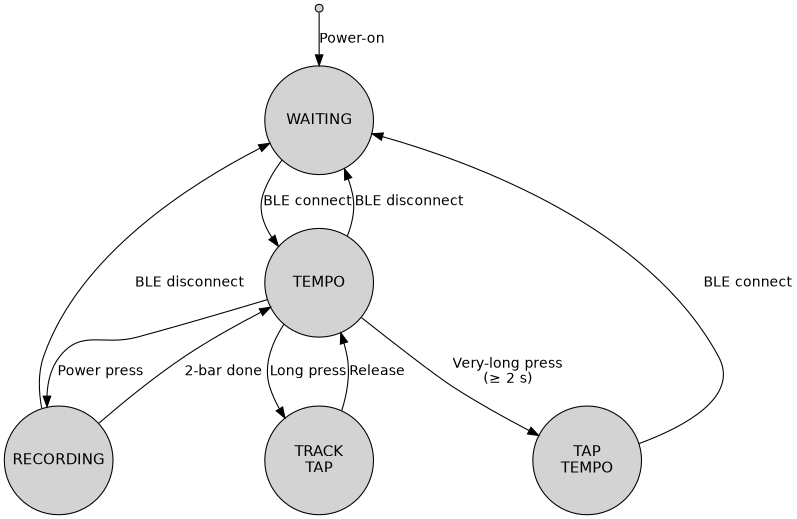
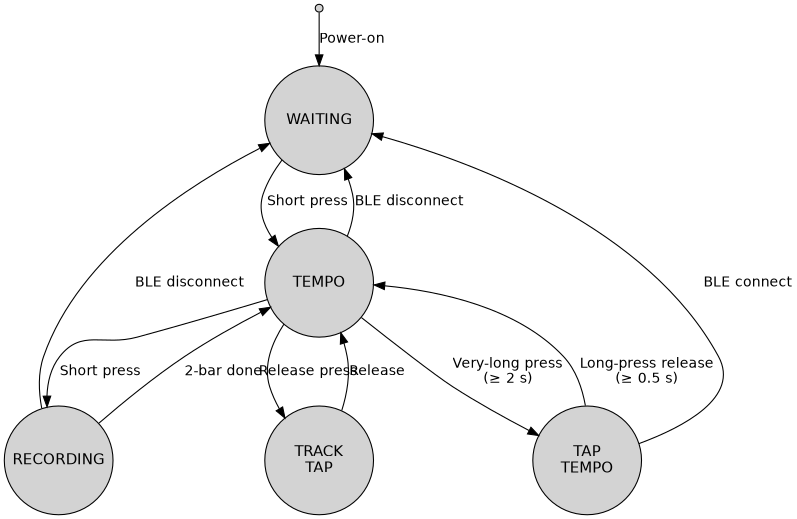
(308, 201) -> (308, 201)
none -> (506, 316)
(101, 372) -> (101, 372)
(308, 372) -> (308, 372)
